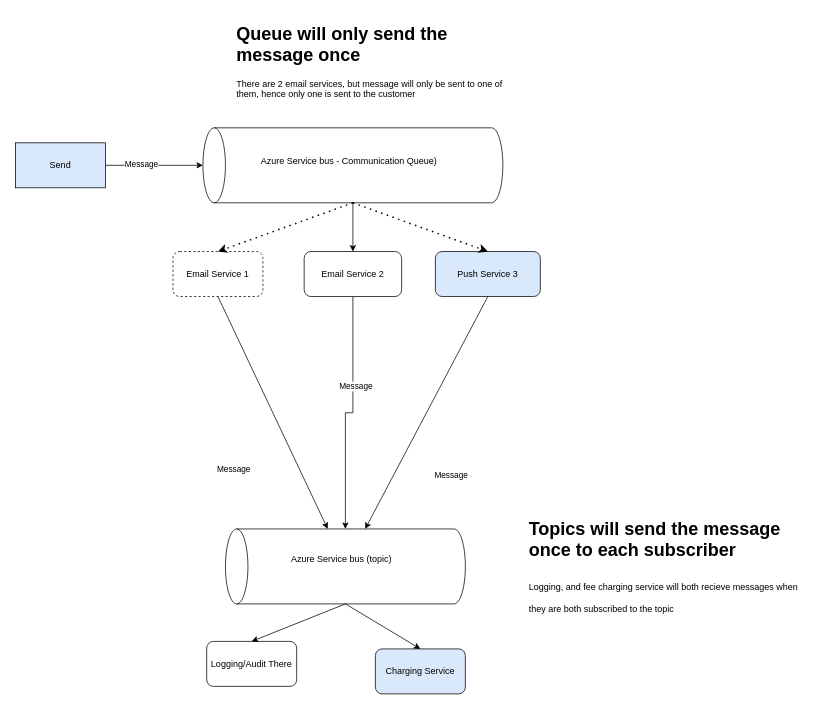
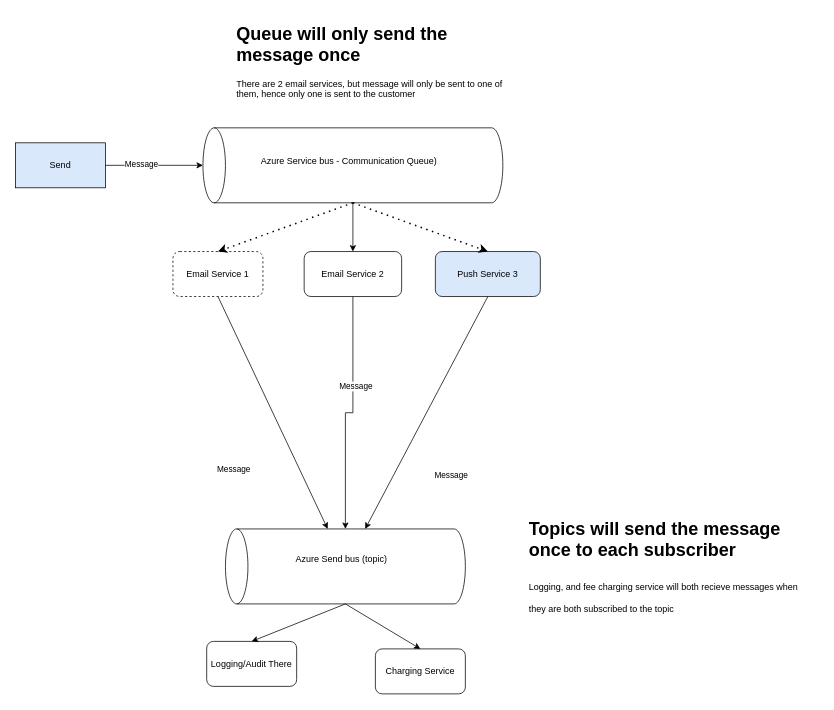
(342, 559) -> (342, 559)
(420, 672) -> (420, 672)
